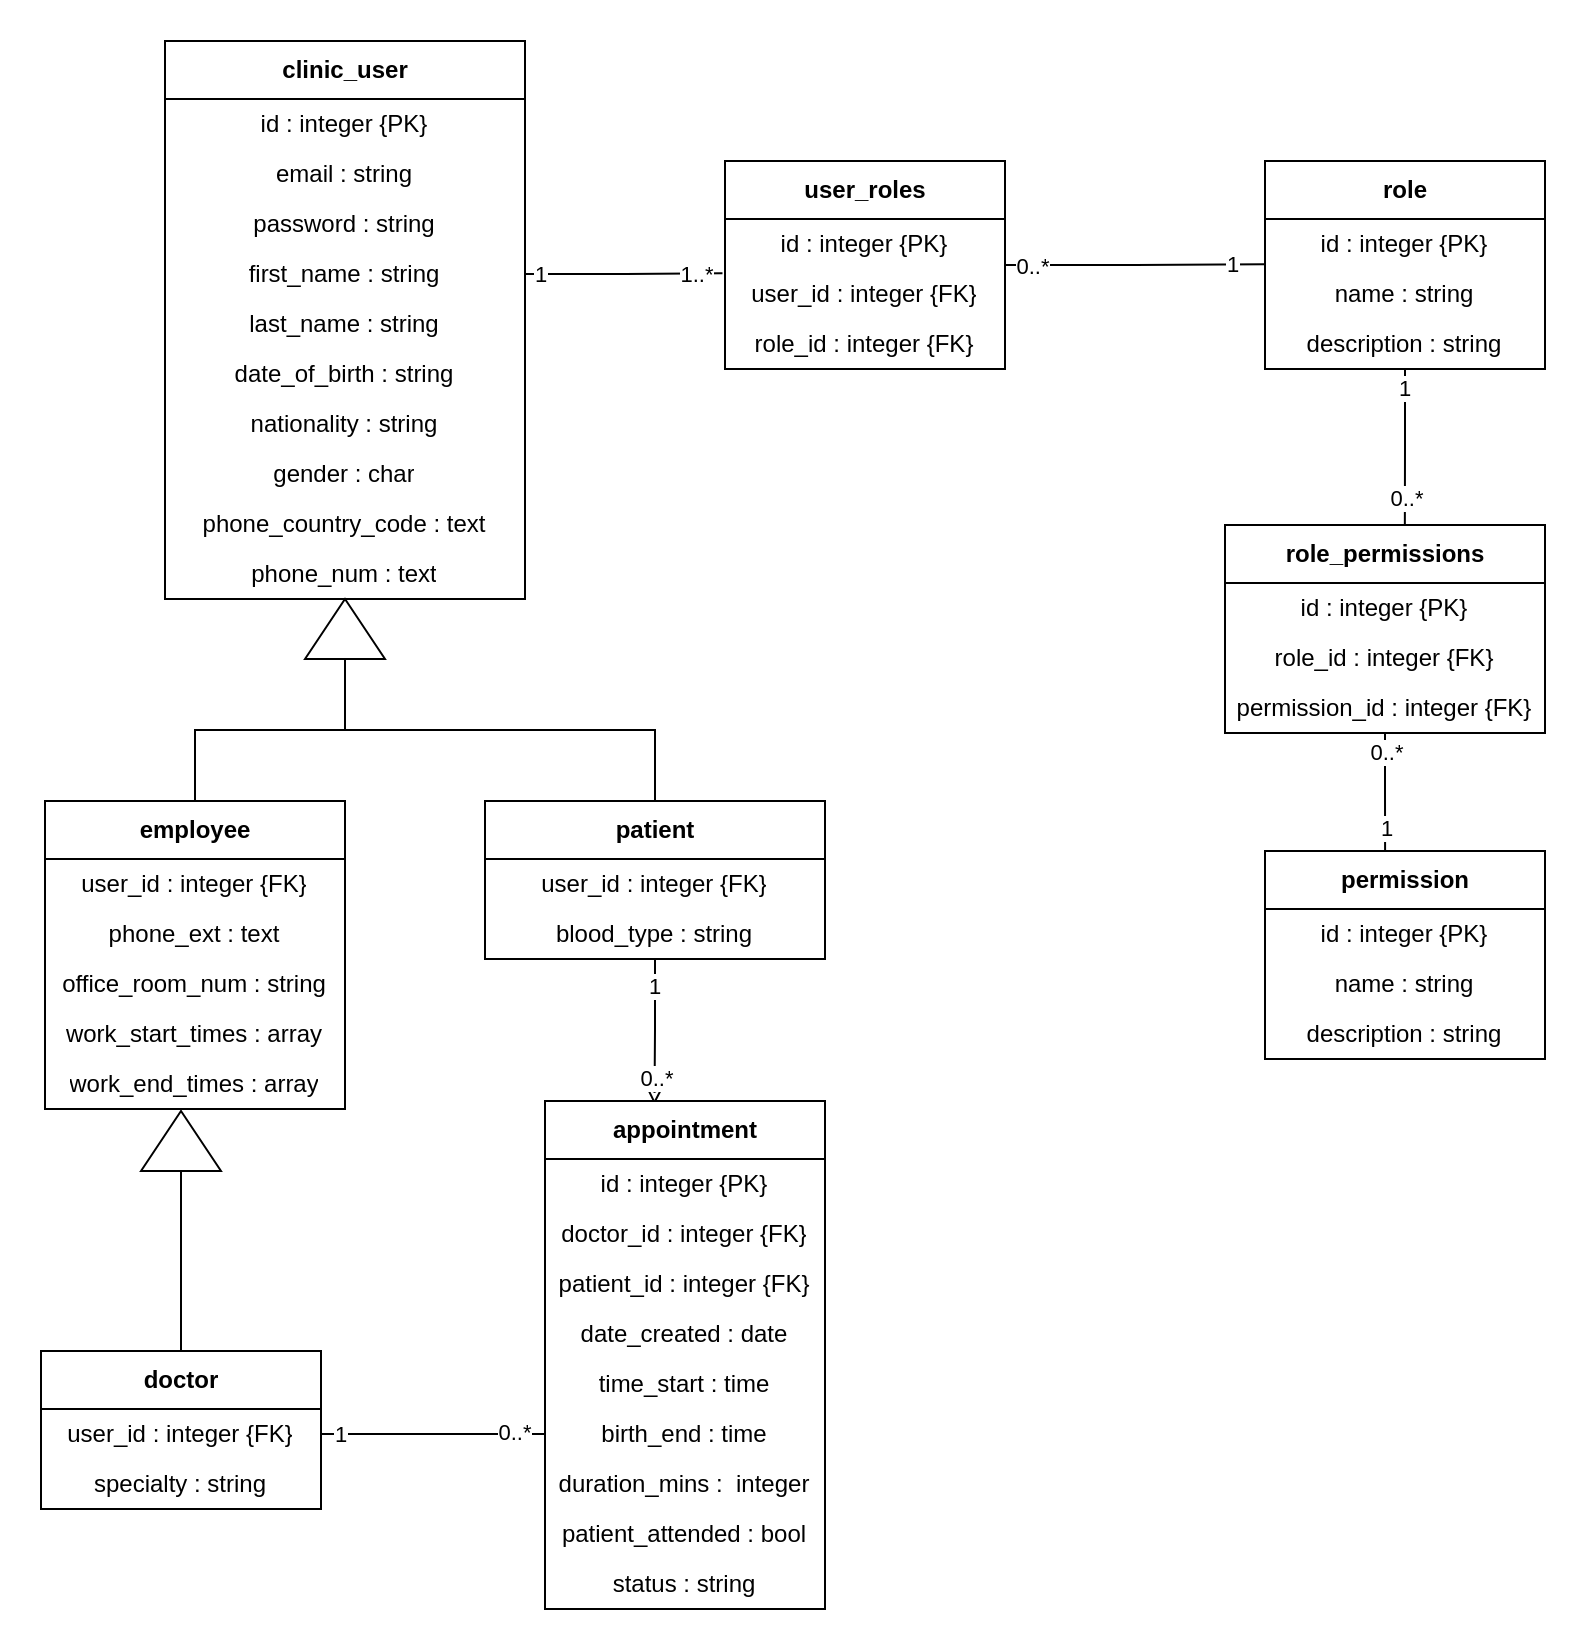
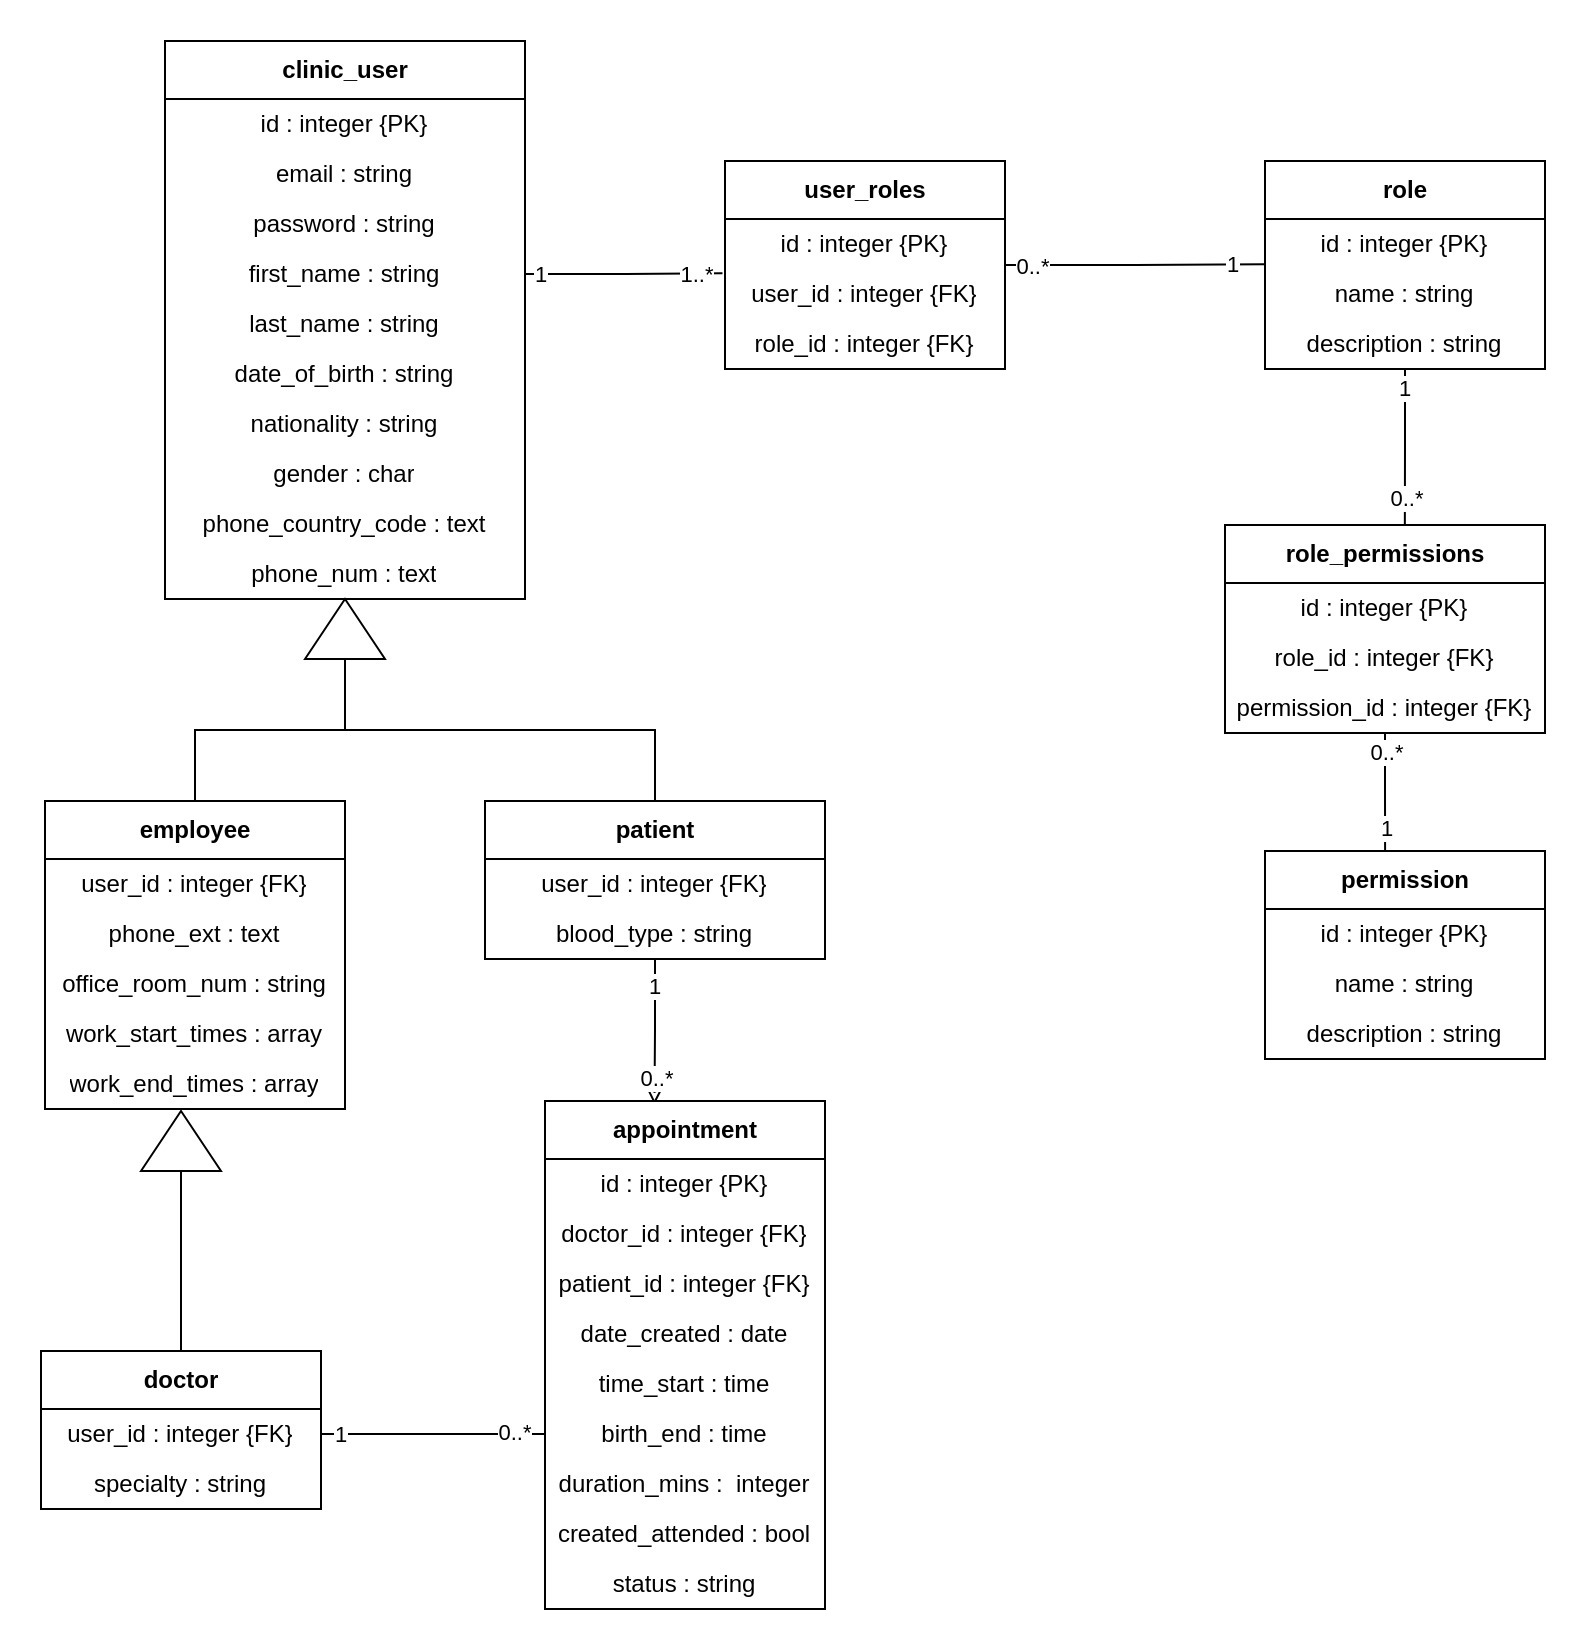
(685, 1535) -> (685, 1535)
